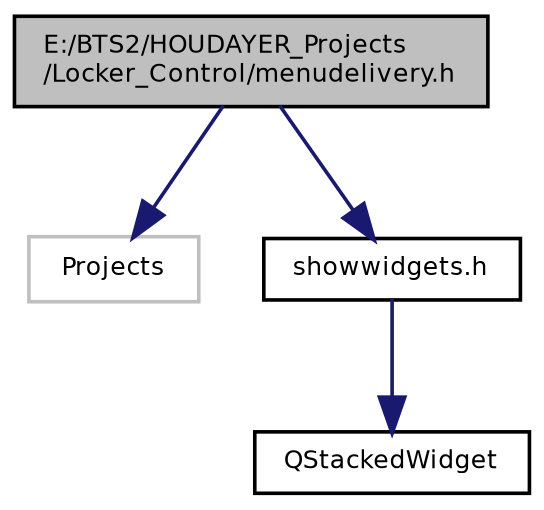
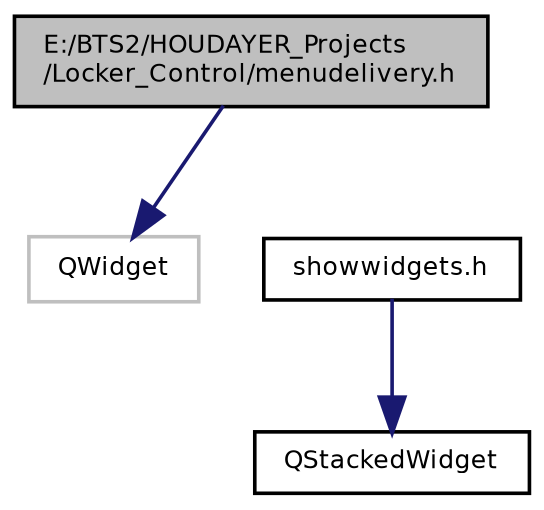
(317, 158) -> none
(114, 269) -> (114, 269)
